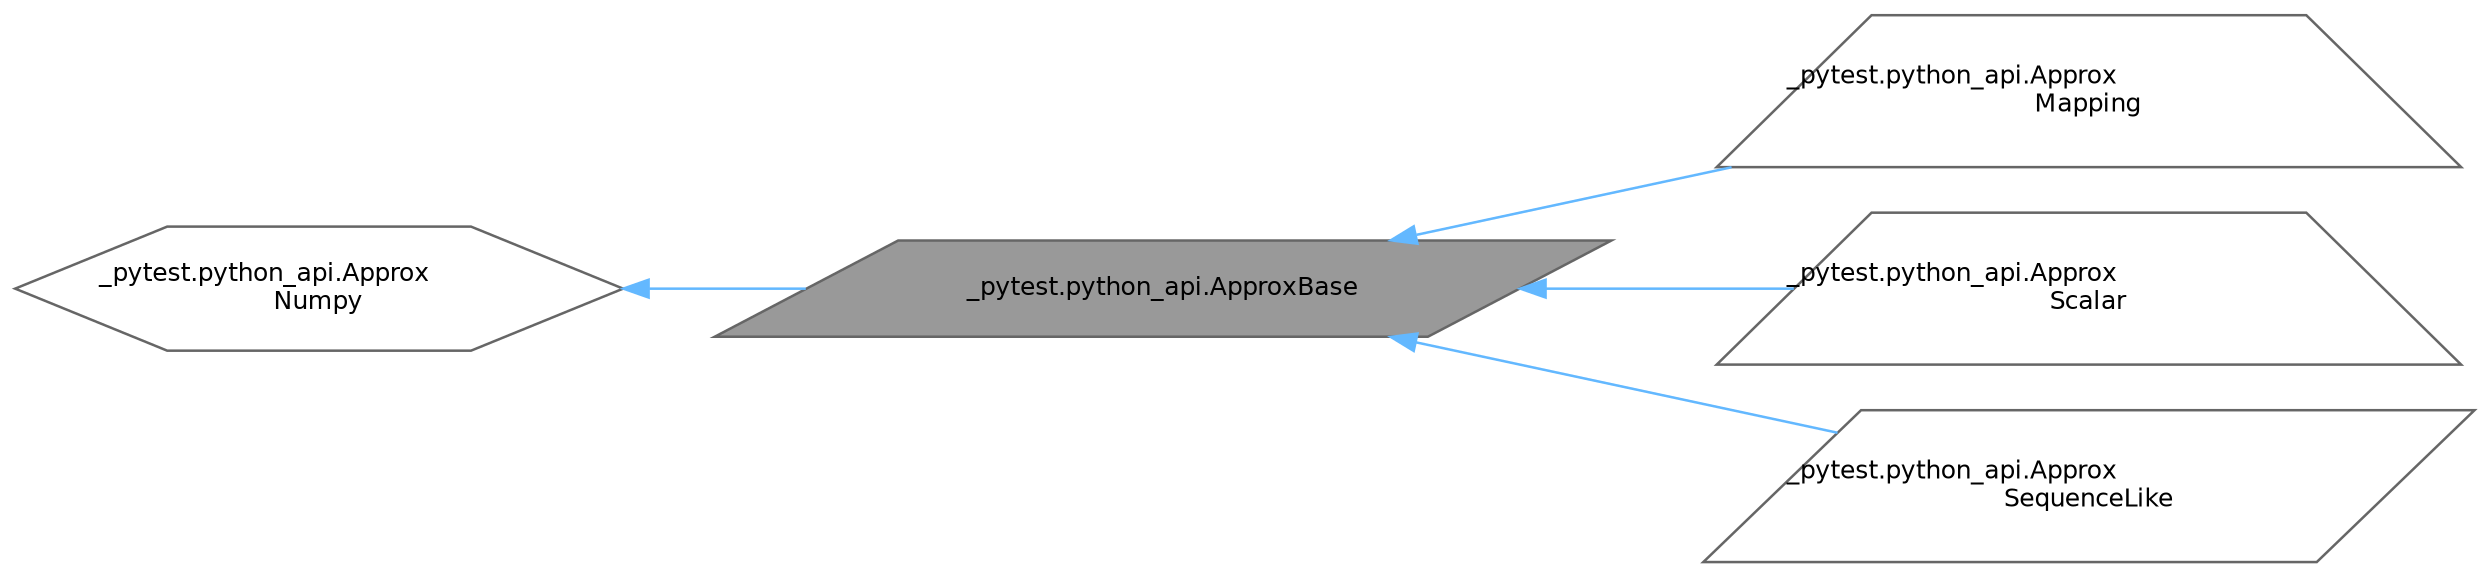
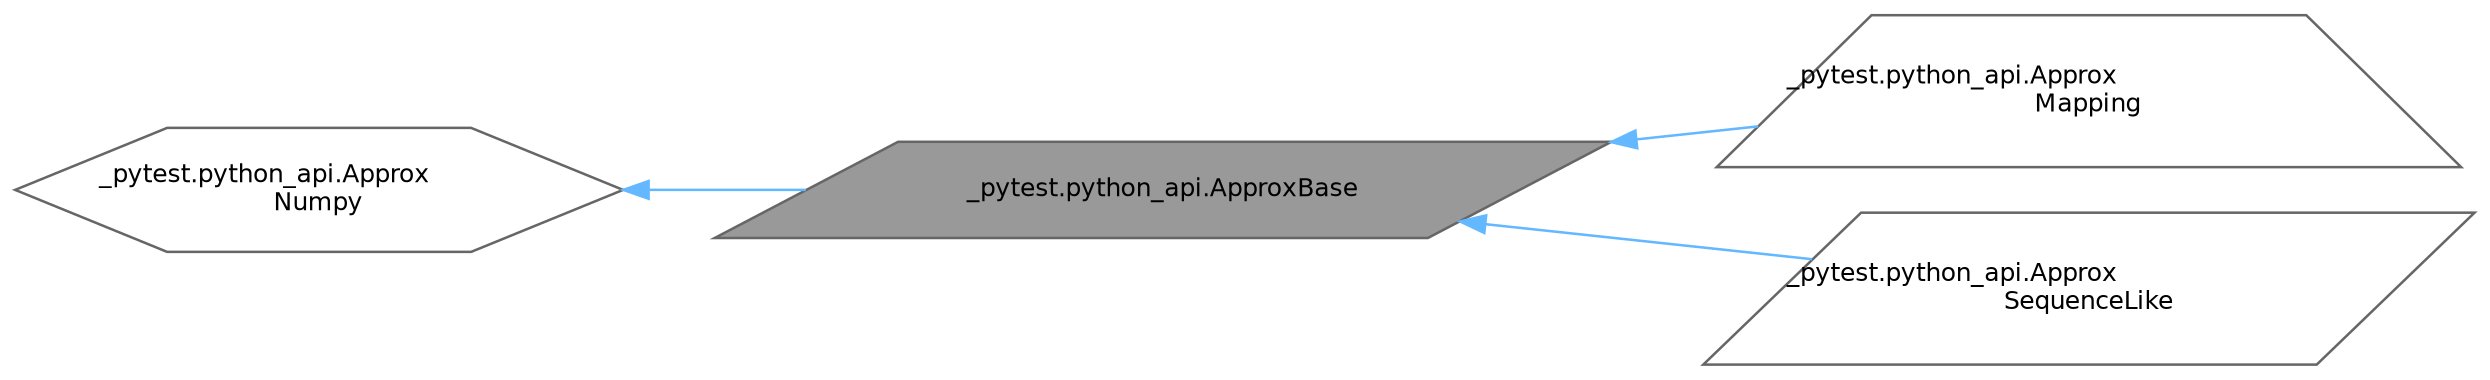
(2089, 289) -> none
